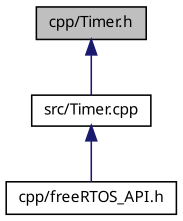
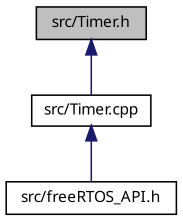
(91, 23) -> (91, 23)
(91, 198) -> (91, 198)
